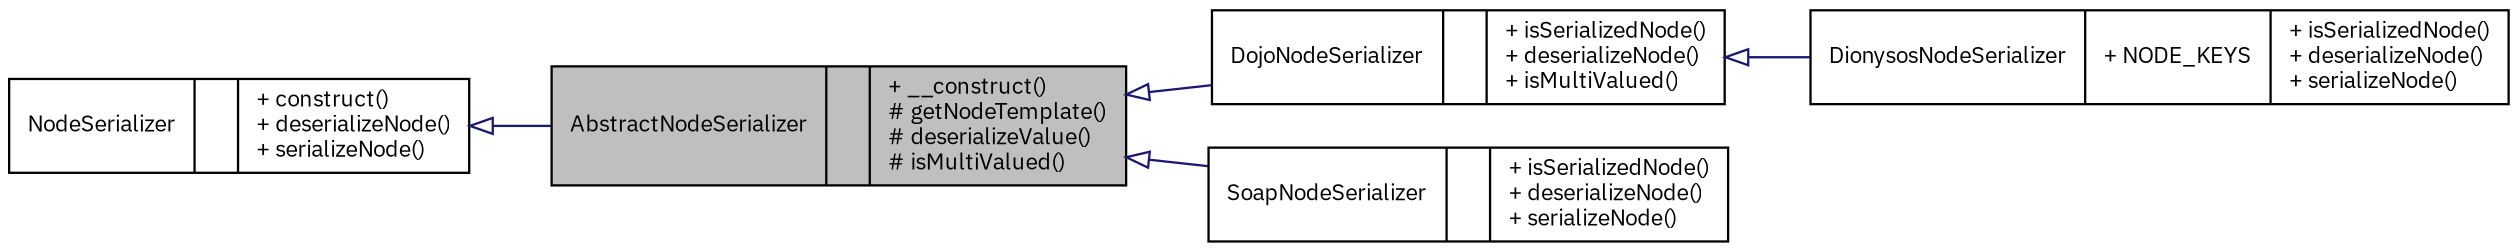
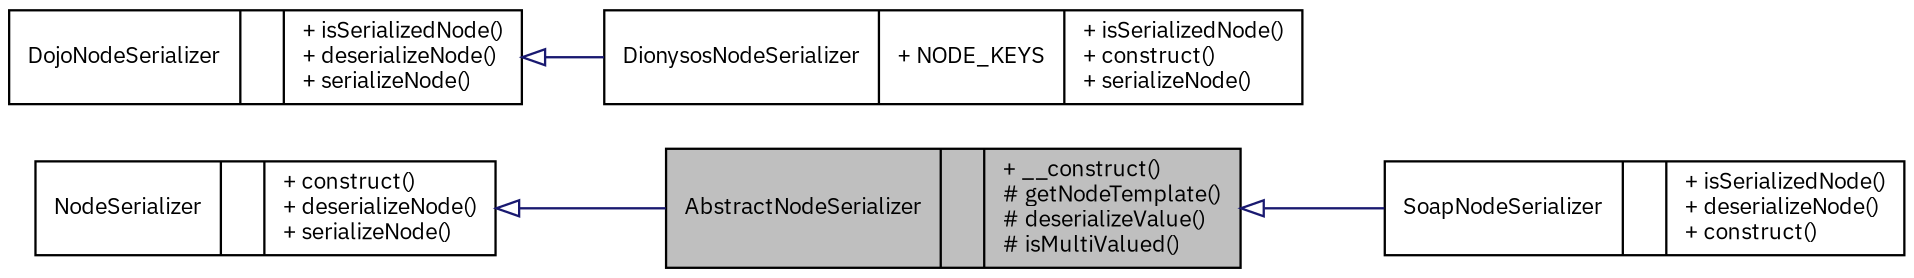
(2386, 56) -> (1149, 56)
(1592, 81) -> (387, 81)
(1180, 89) -> none
(1593, 219) -> (1751, 232)
